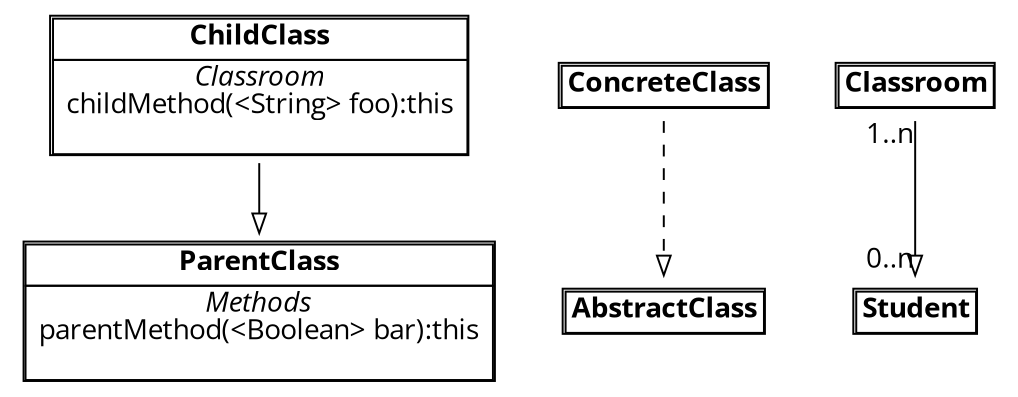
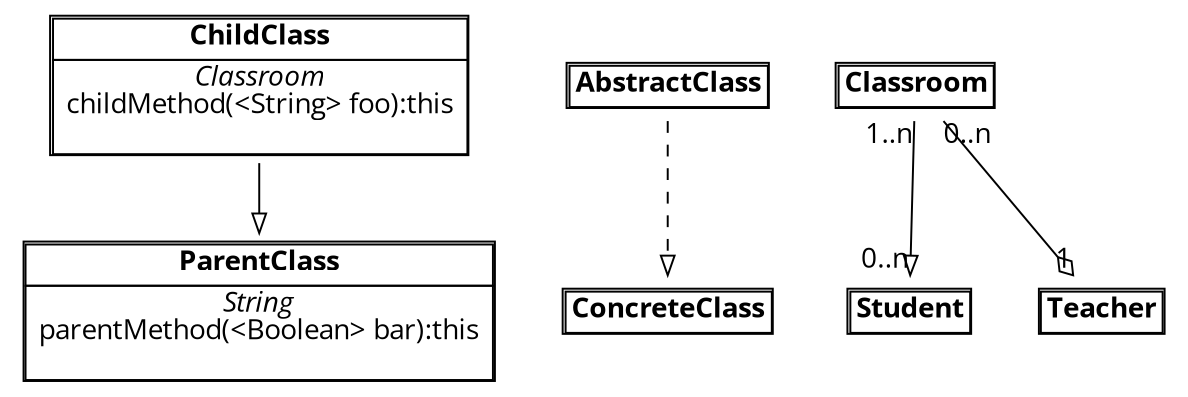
(664, 188) -> (668, 188)
(259, 303) -> (259, 303)
none -> (1102, 311)
